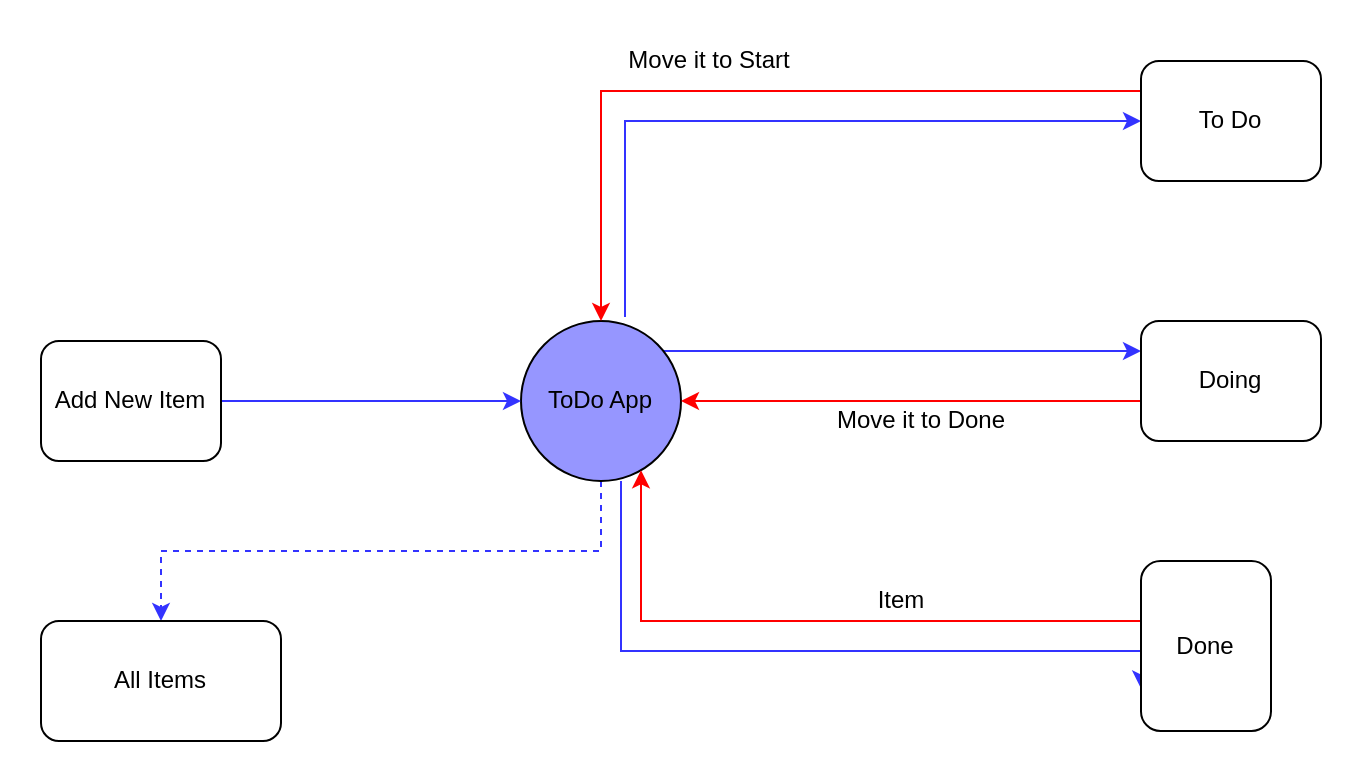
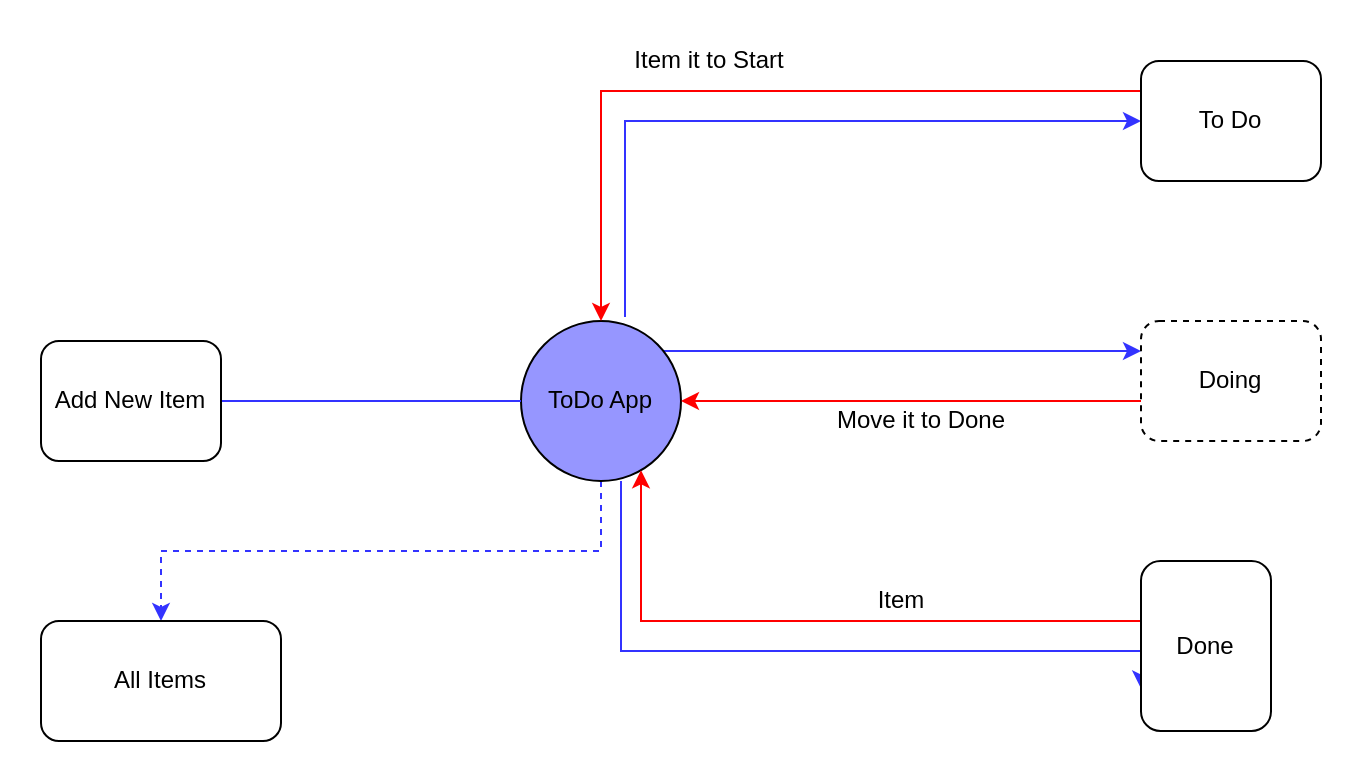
(710, 61) -> (710, 61)
(1231, 381) -> (1231, 381)
(506, 401) -> (512, 401)
